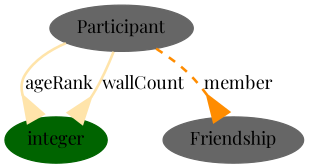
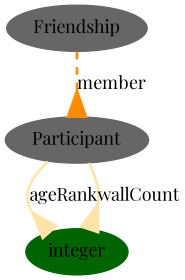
(184, 69) -> (77, 71)
